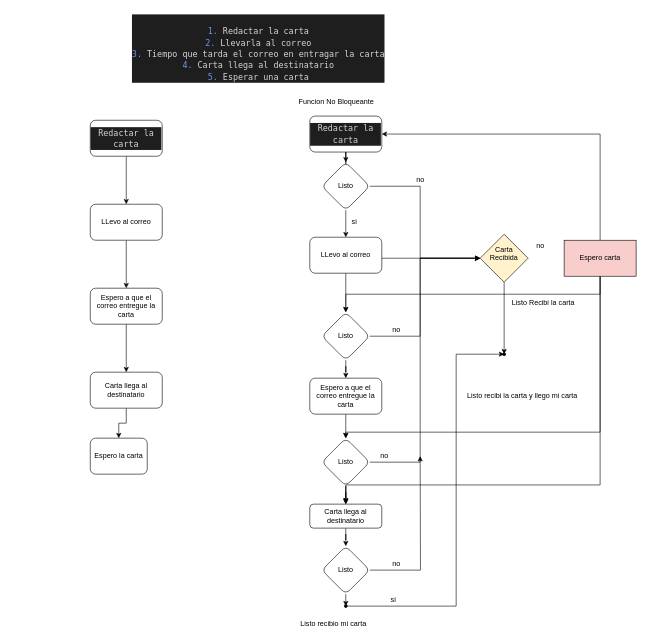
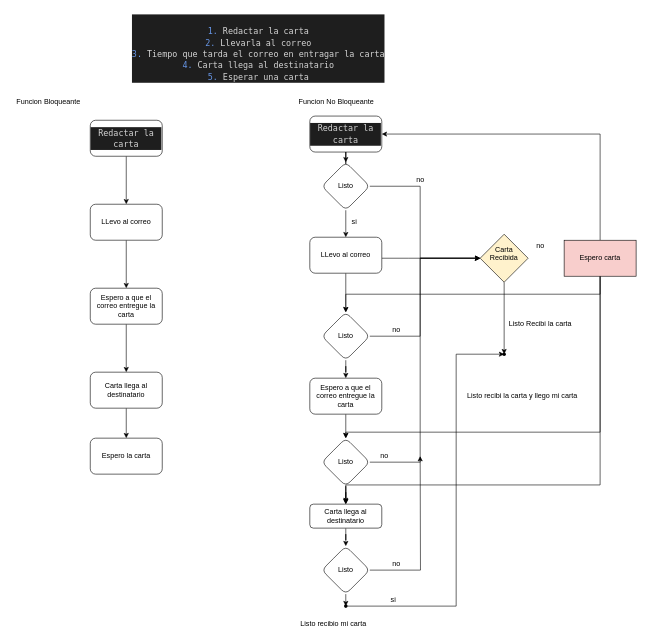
none -> (48, 102)
(543, 303) -> (540, 324)
(119, 456) -> (126, 456)
